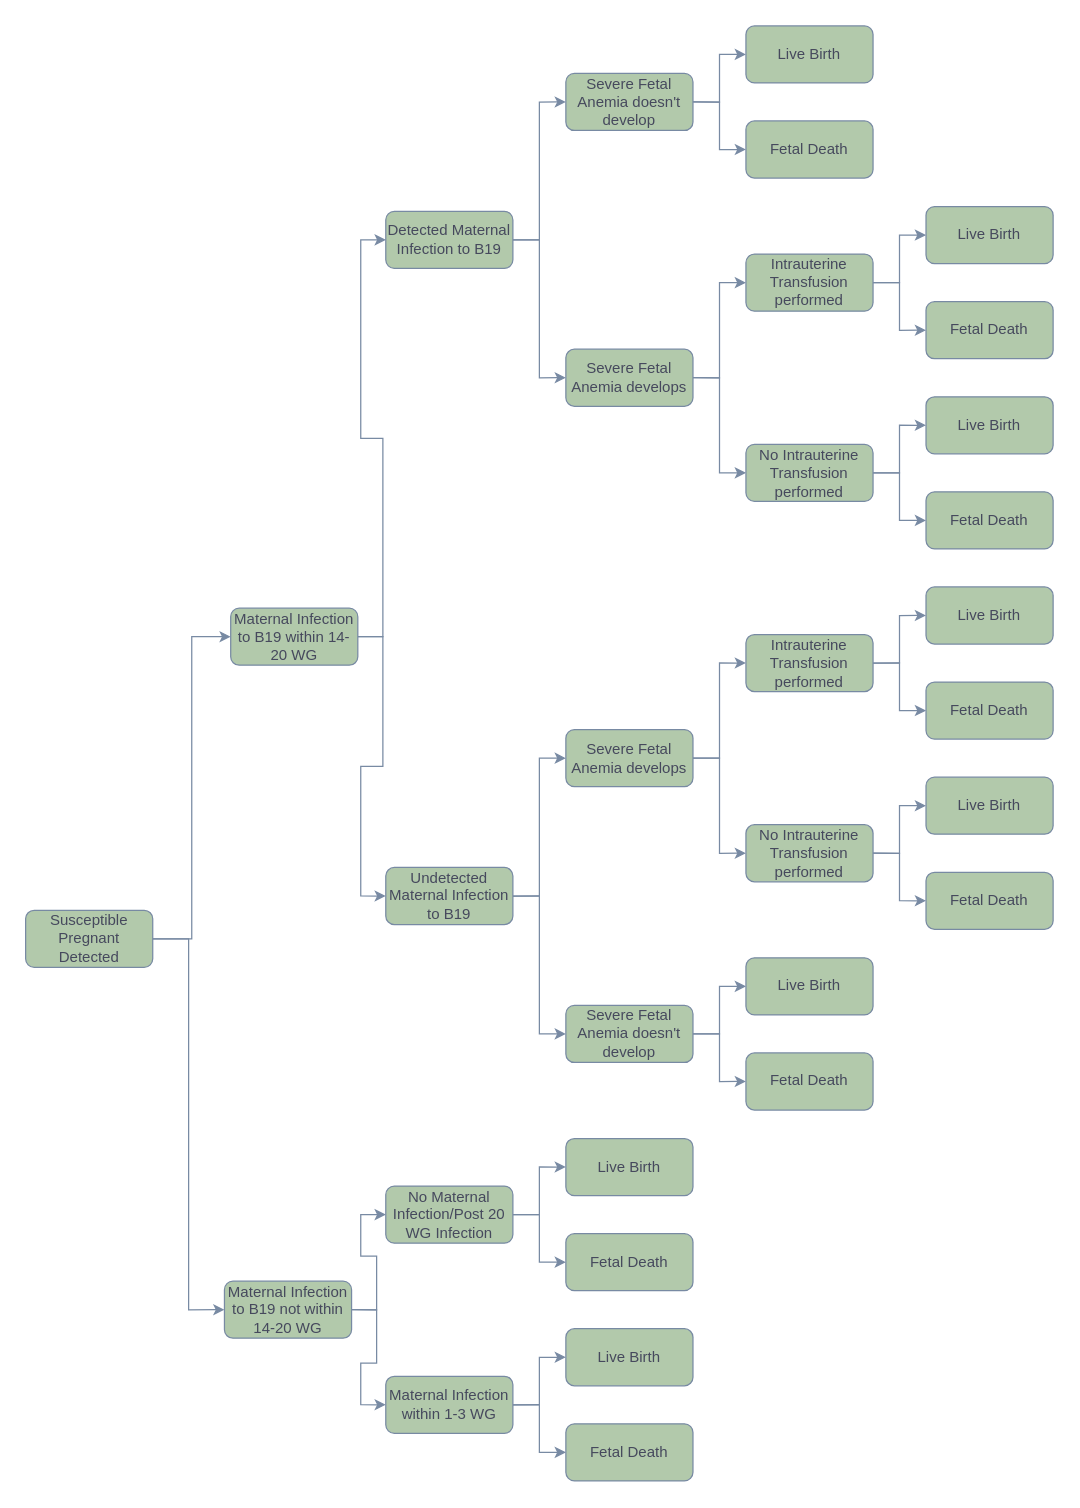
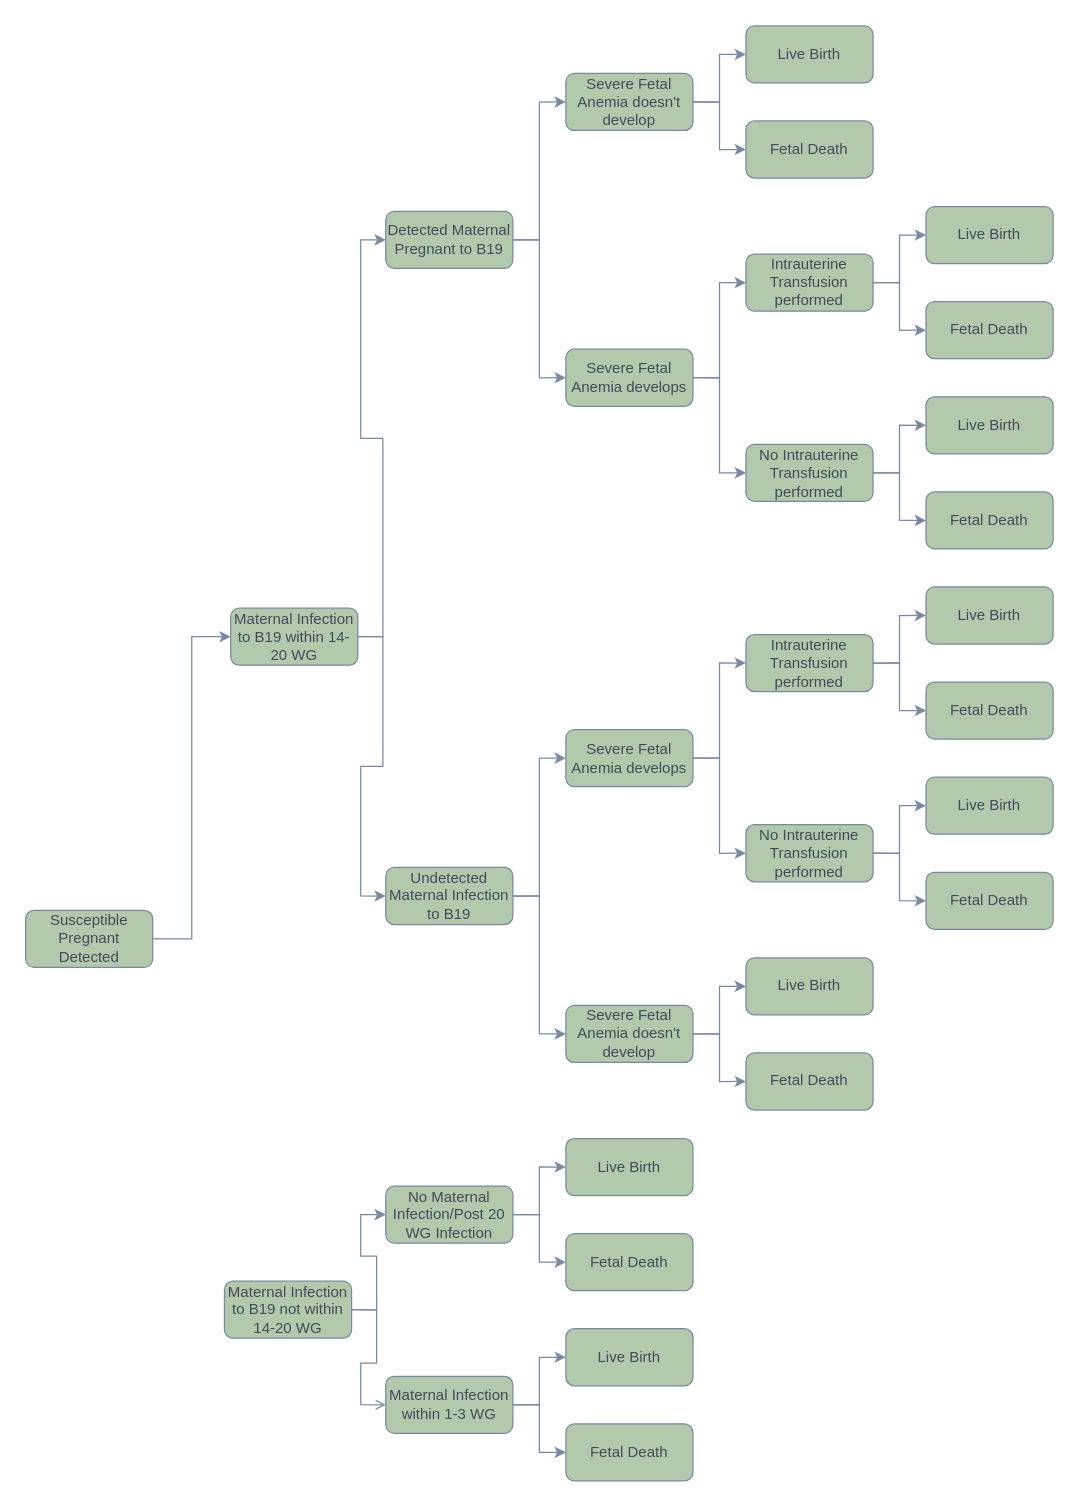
(449, 239) -> (449, 239)
(189, 1138) -> none
(376, 1405) -> (378, 1405)
